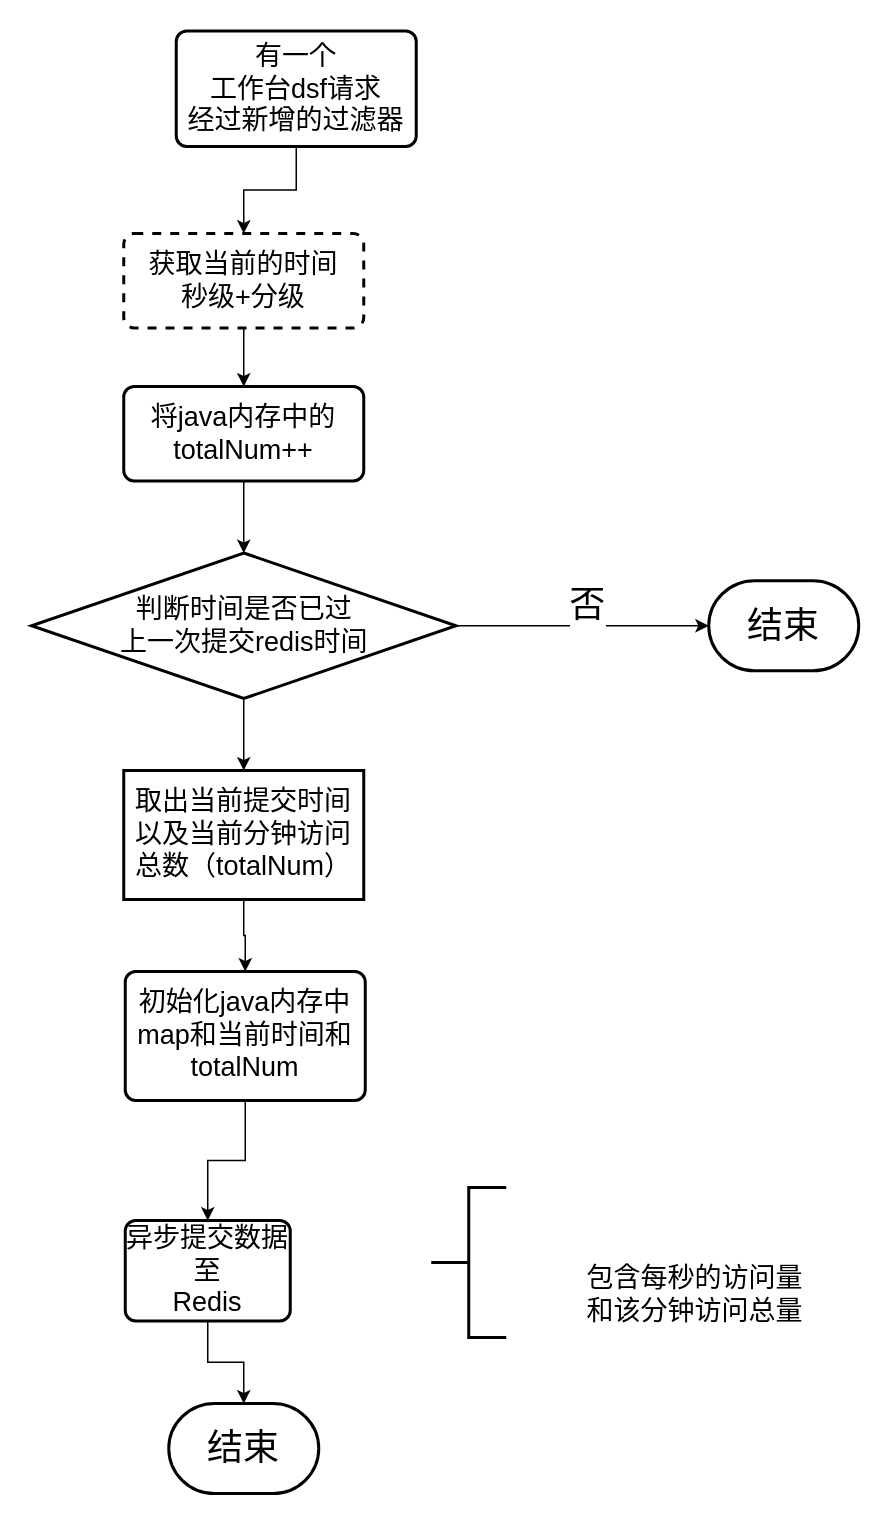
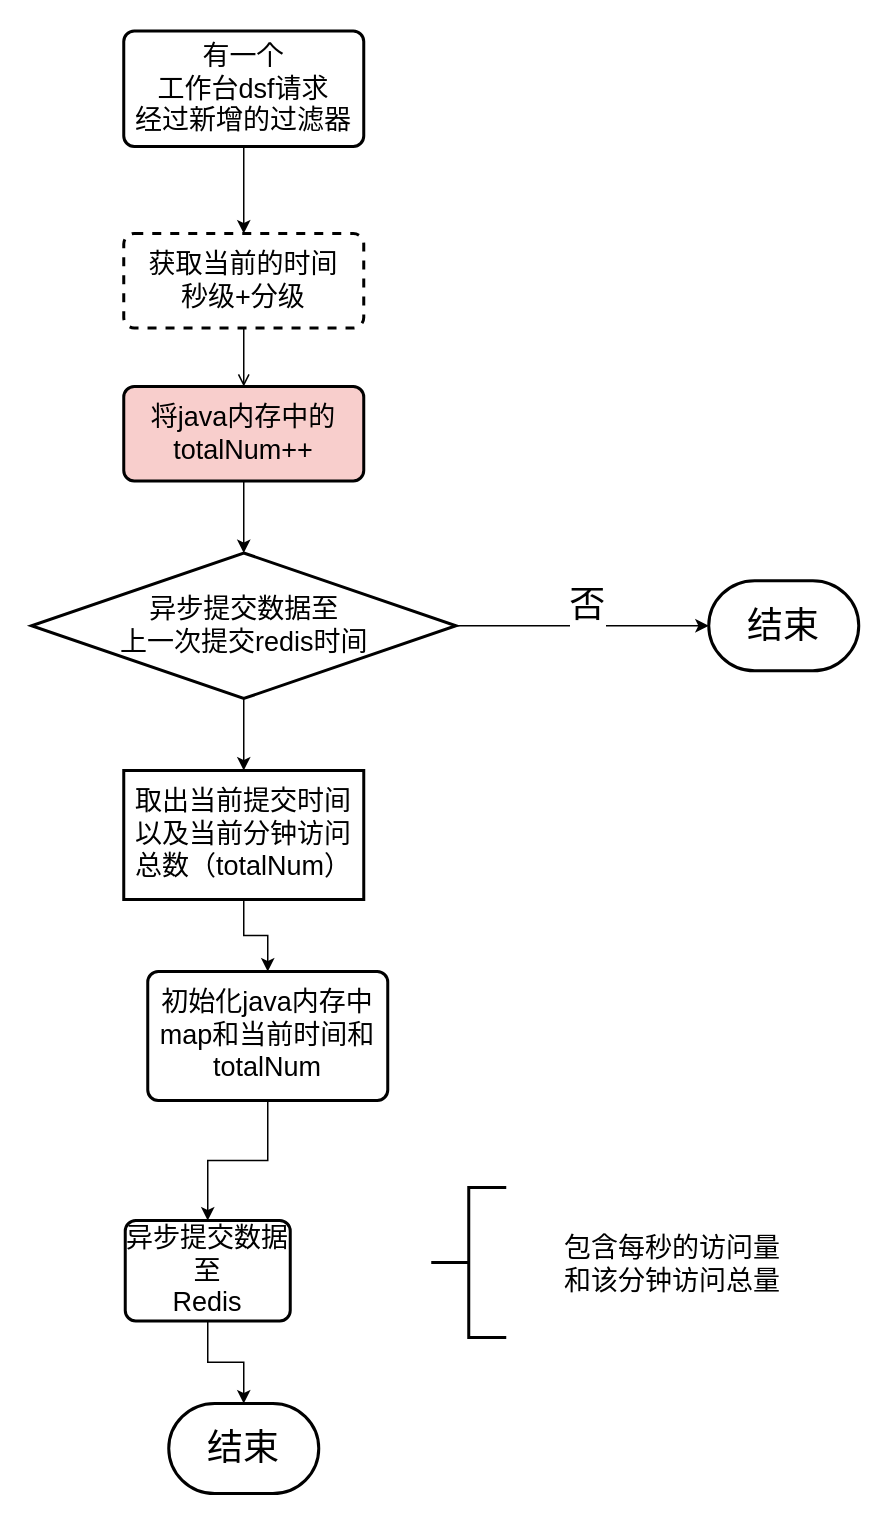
(296, 89) -> (244, 89)
(244, 375) -> (244, 377)
(244, 434) -> (244, 434)
(245, 626) -> (245, 626)
(245, 1036) -> (268, 1036)
(695, 1295) -> (673, 1265)
